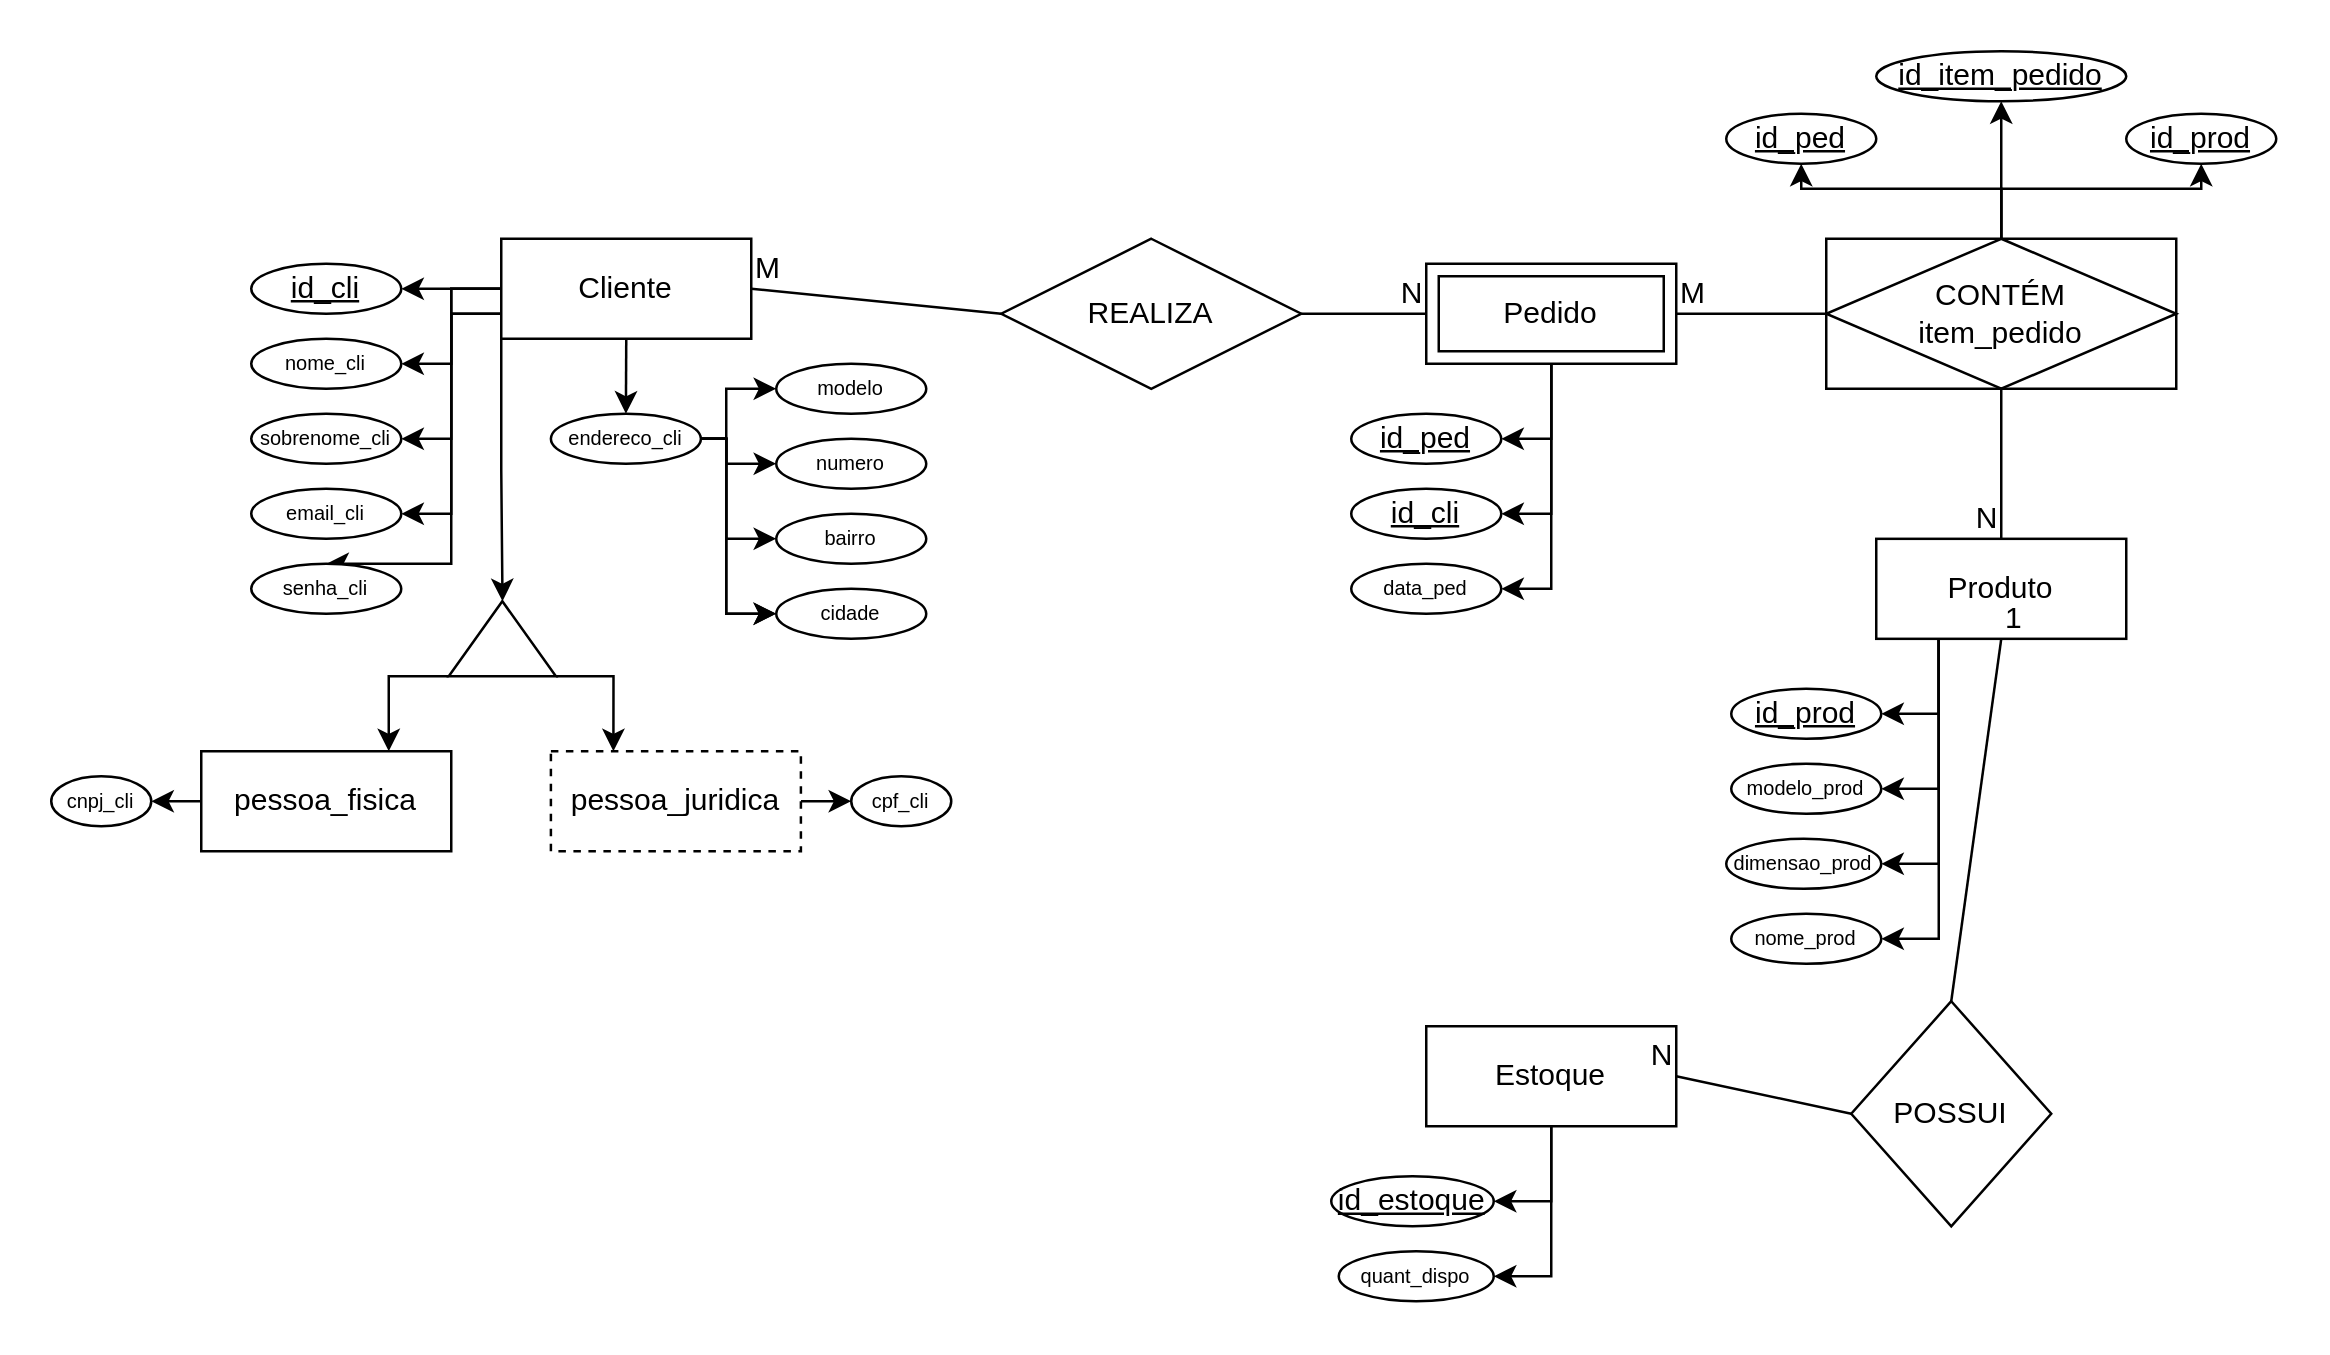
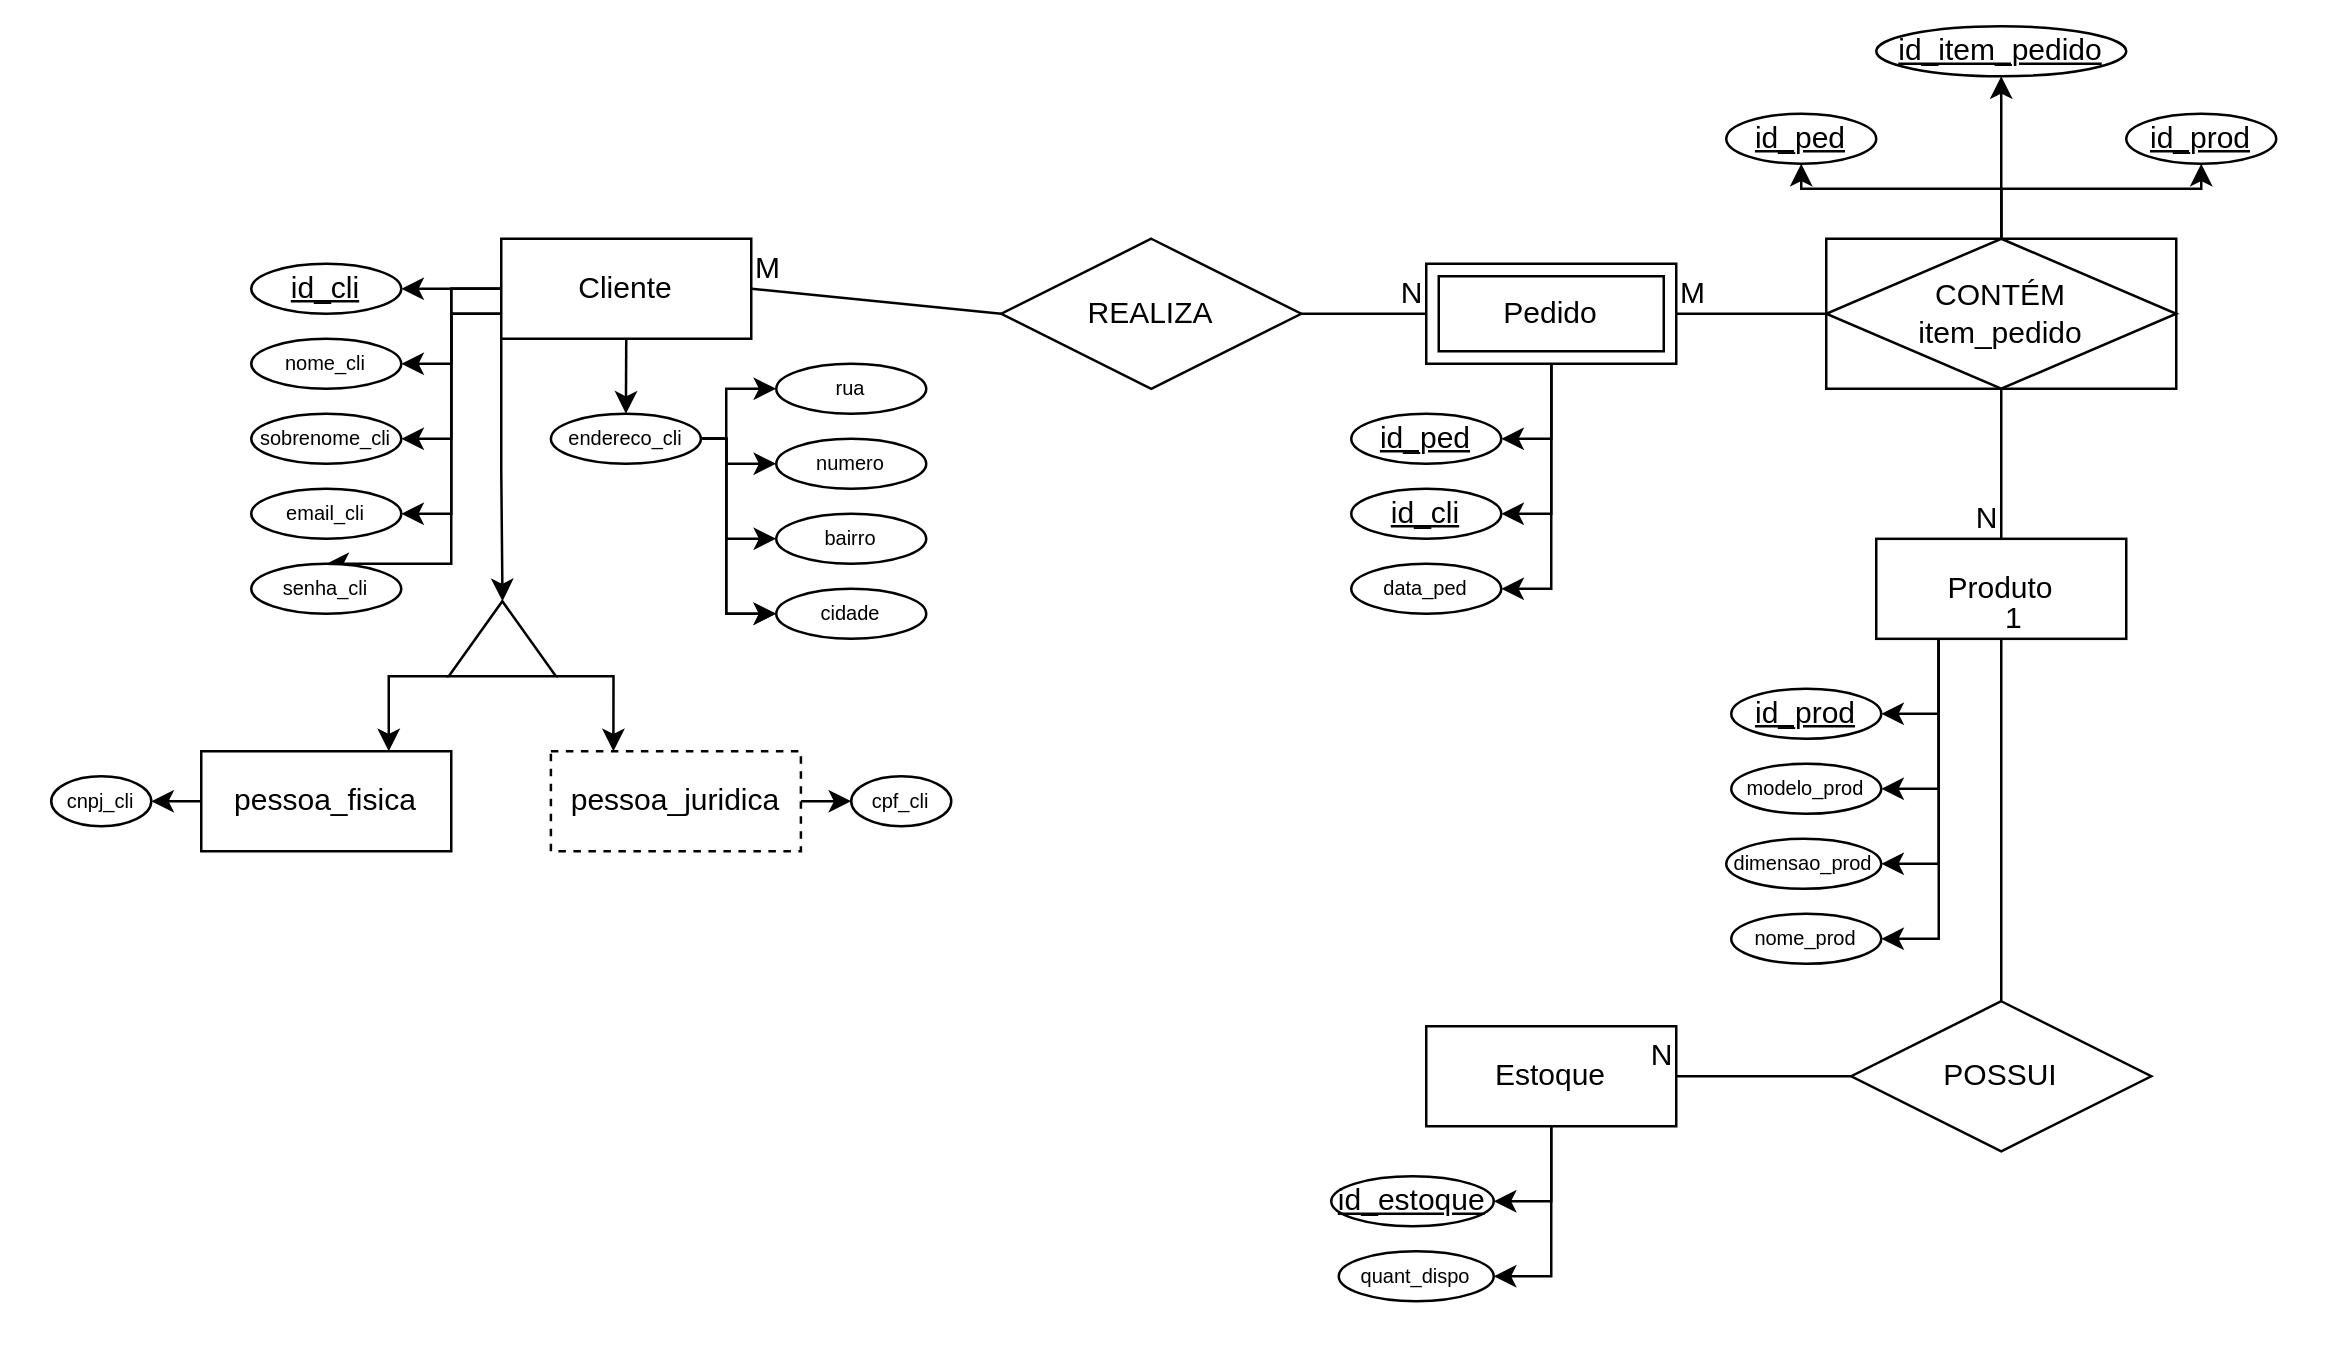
(2001, 76) -> (2001, 51)
(851, 389) -> (851, 389)
(1951, 1114) -> (2001, 1076)
